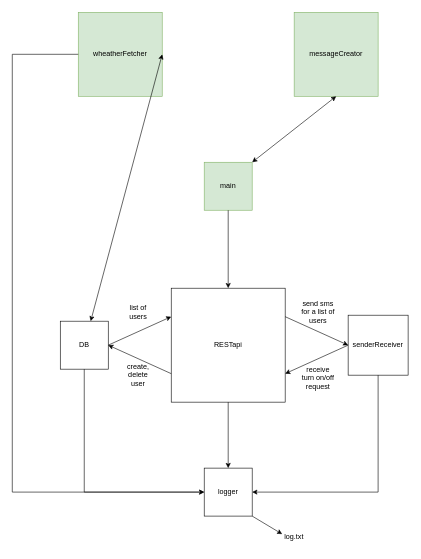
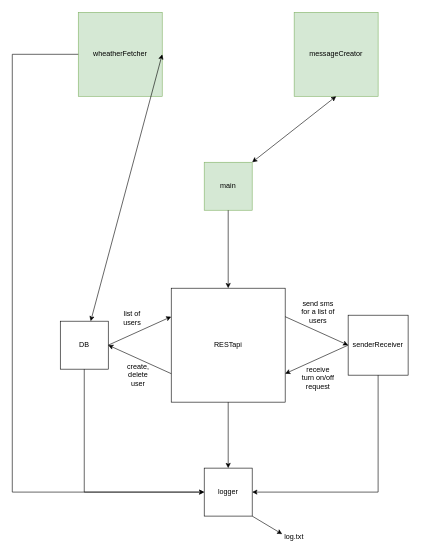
(138, 312) -> (132, 318)
